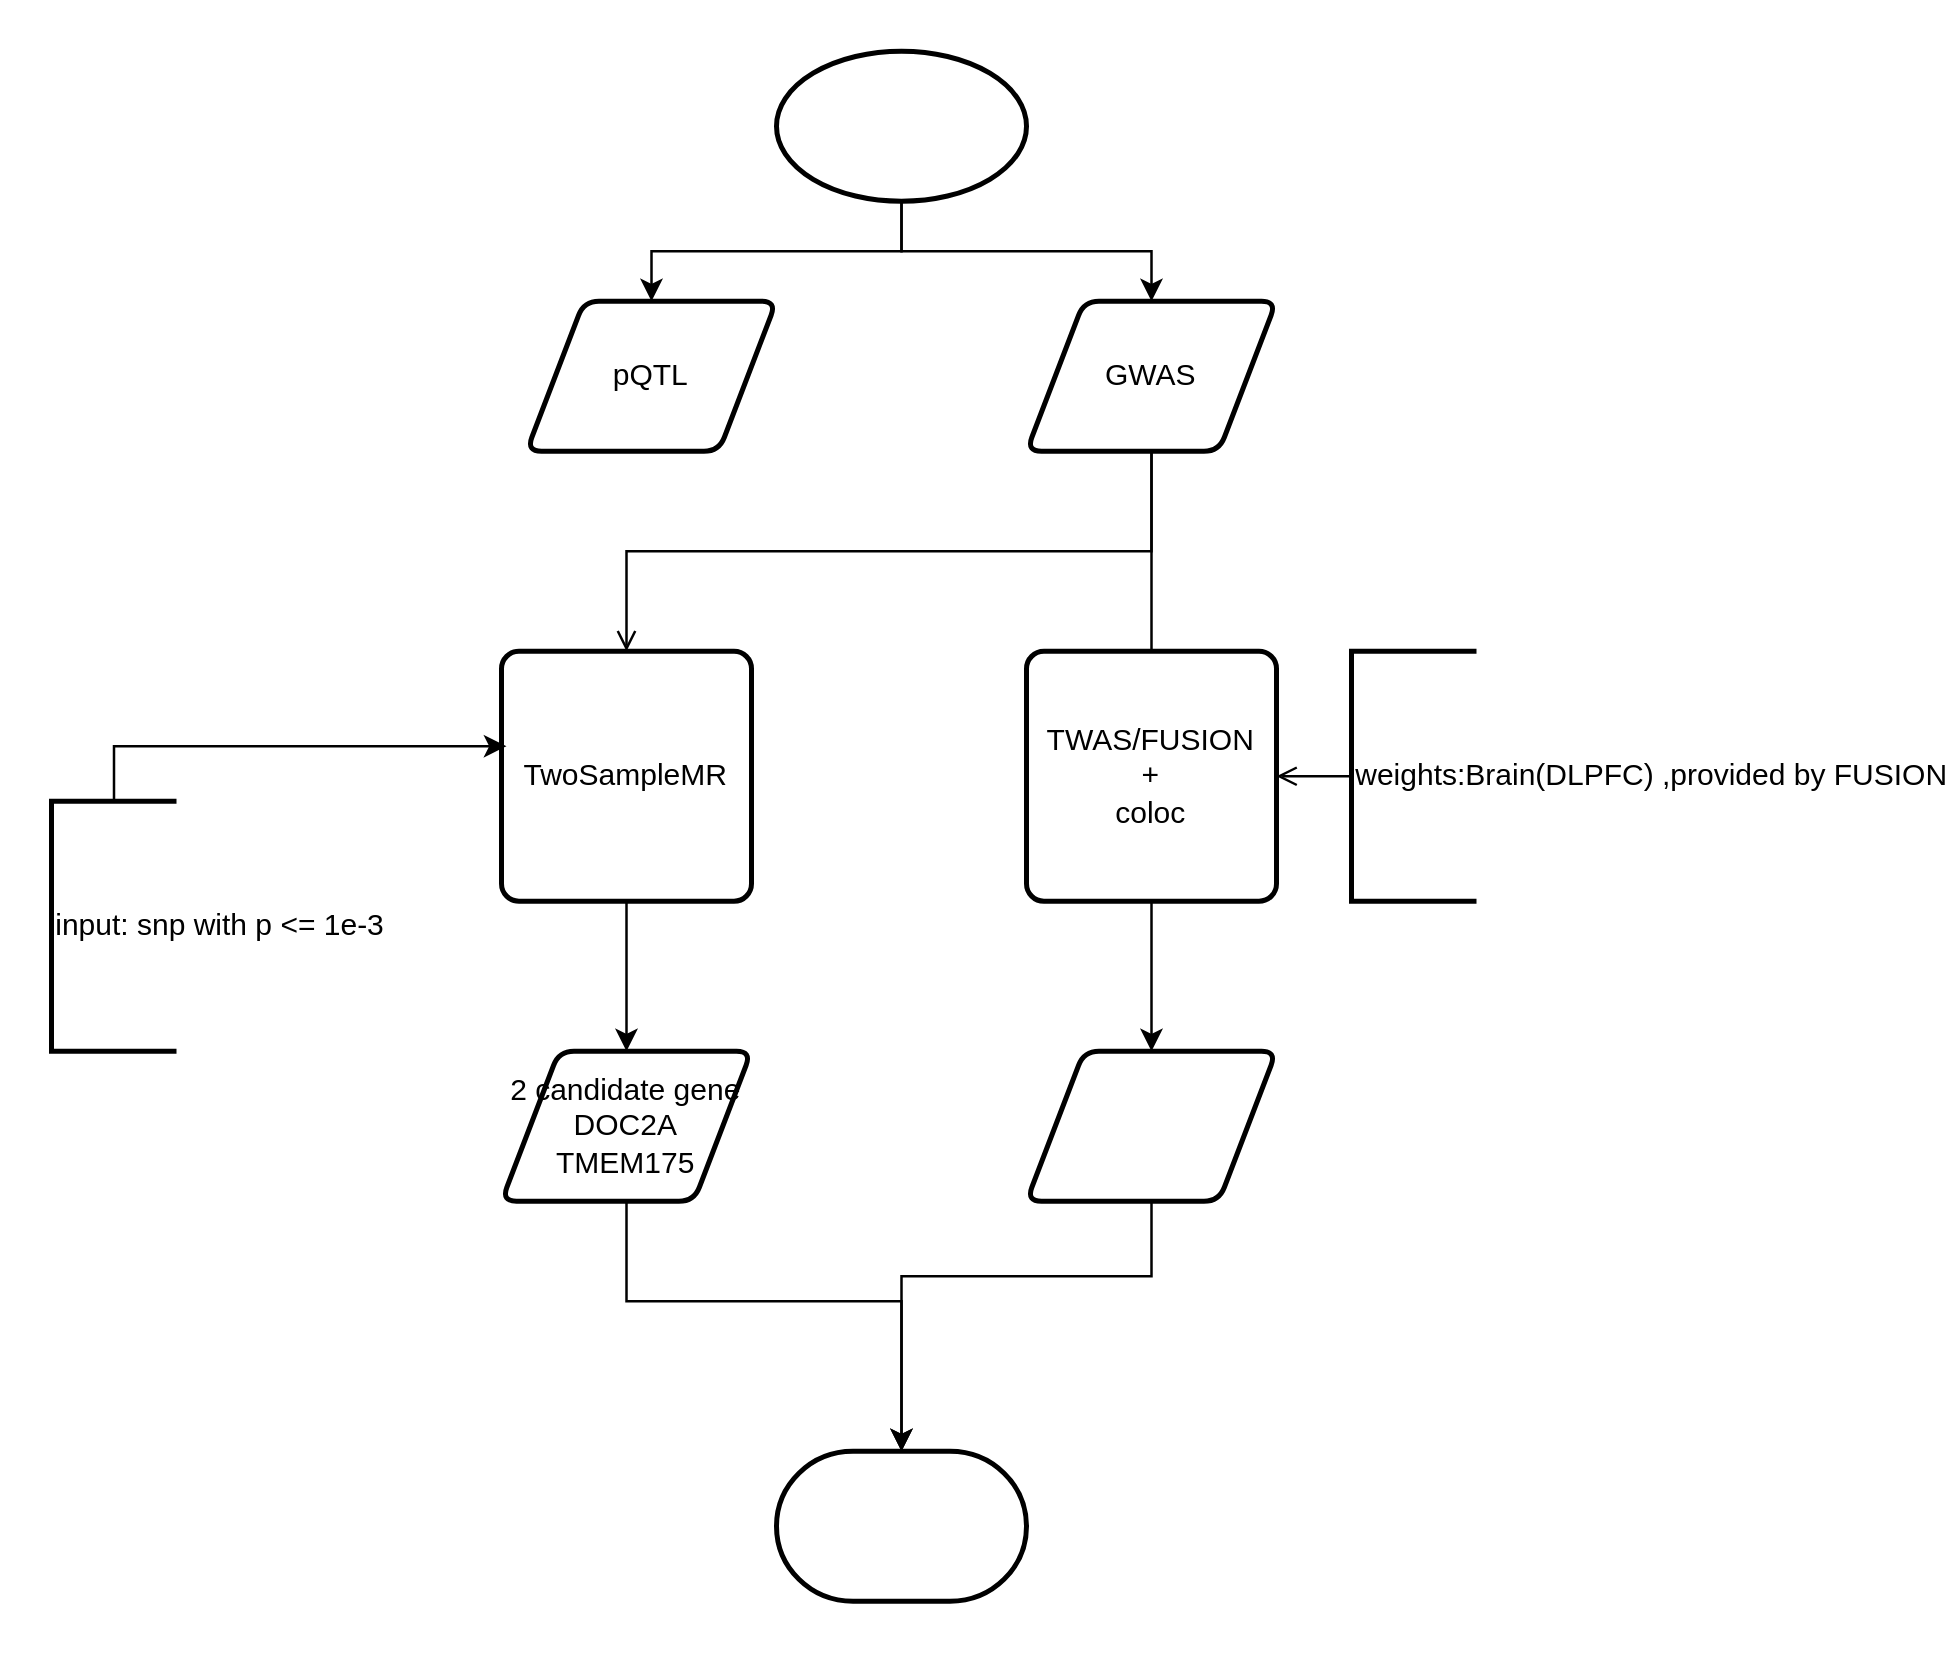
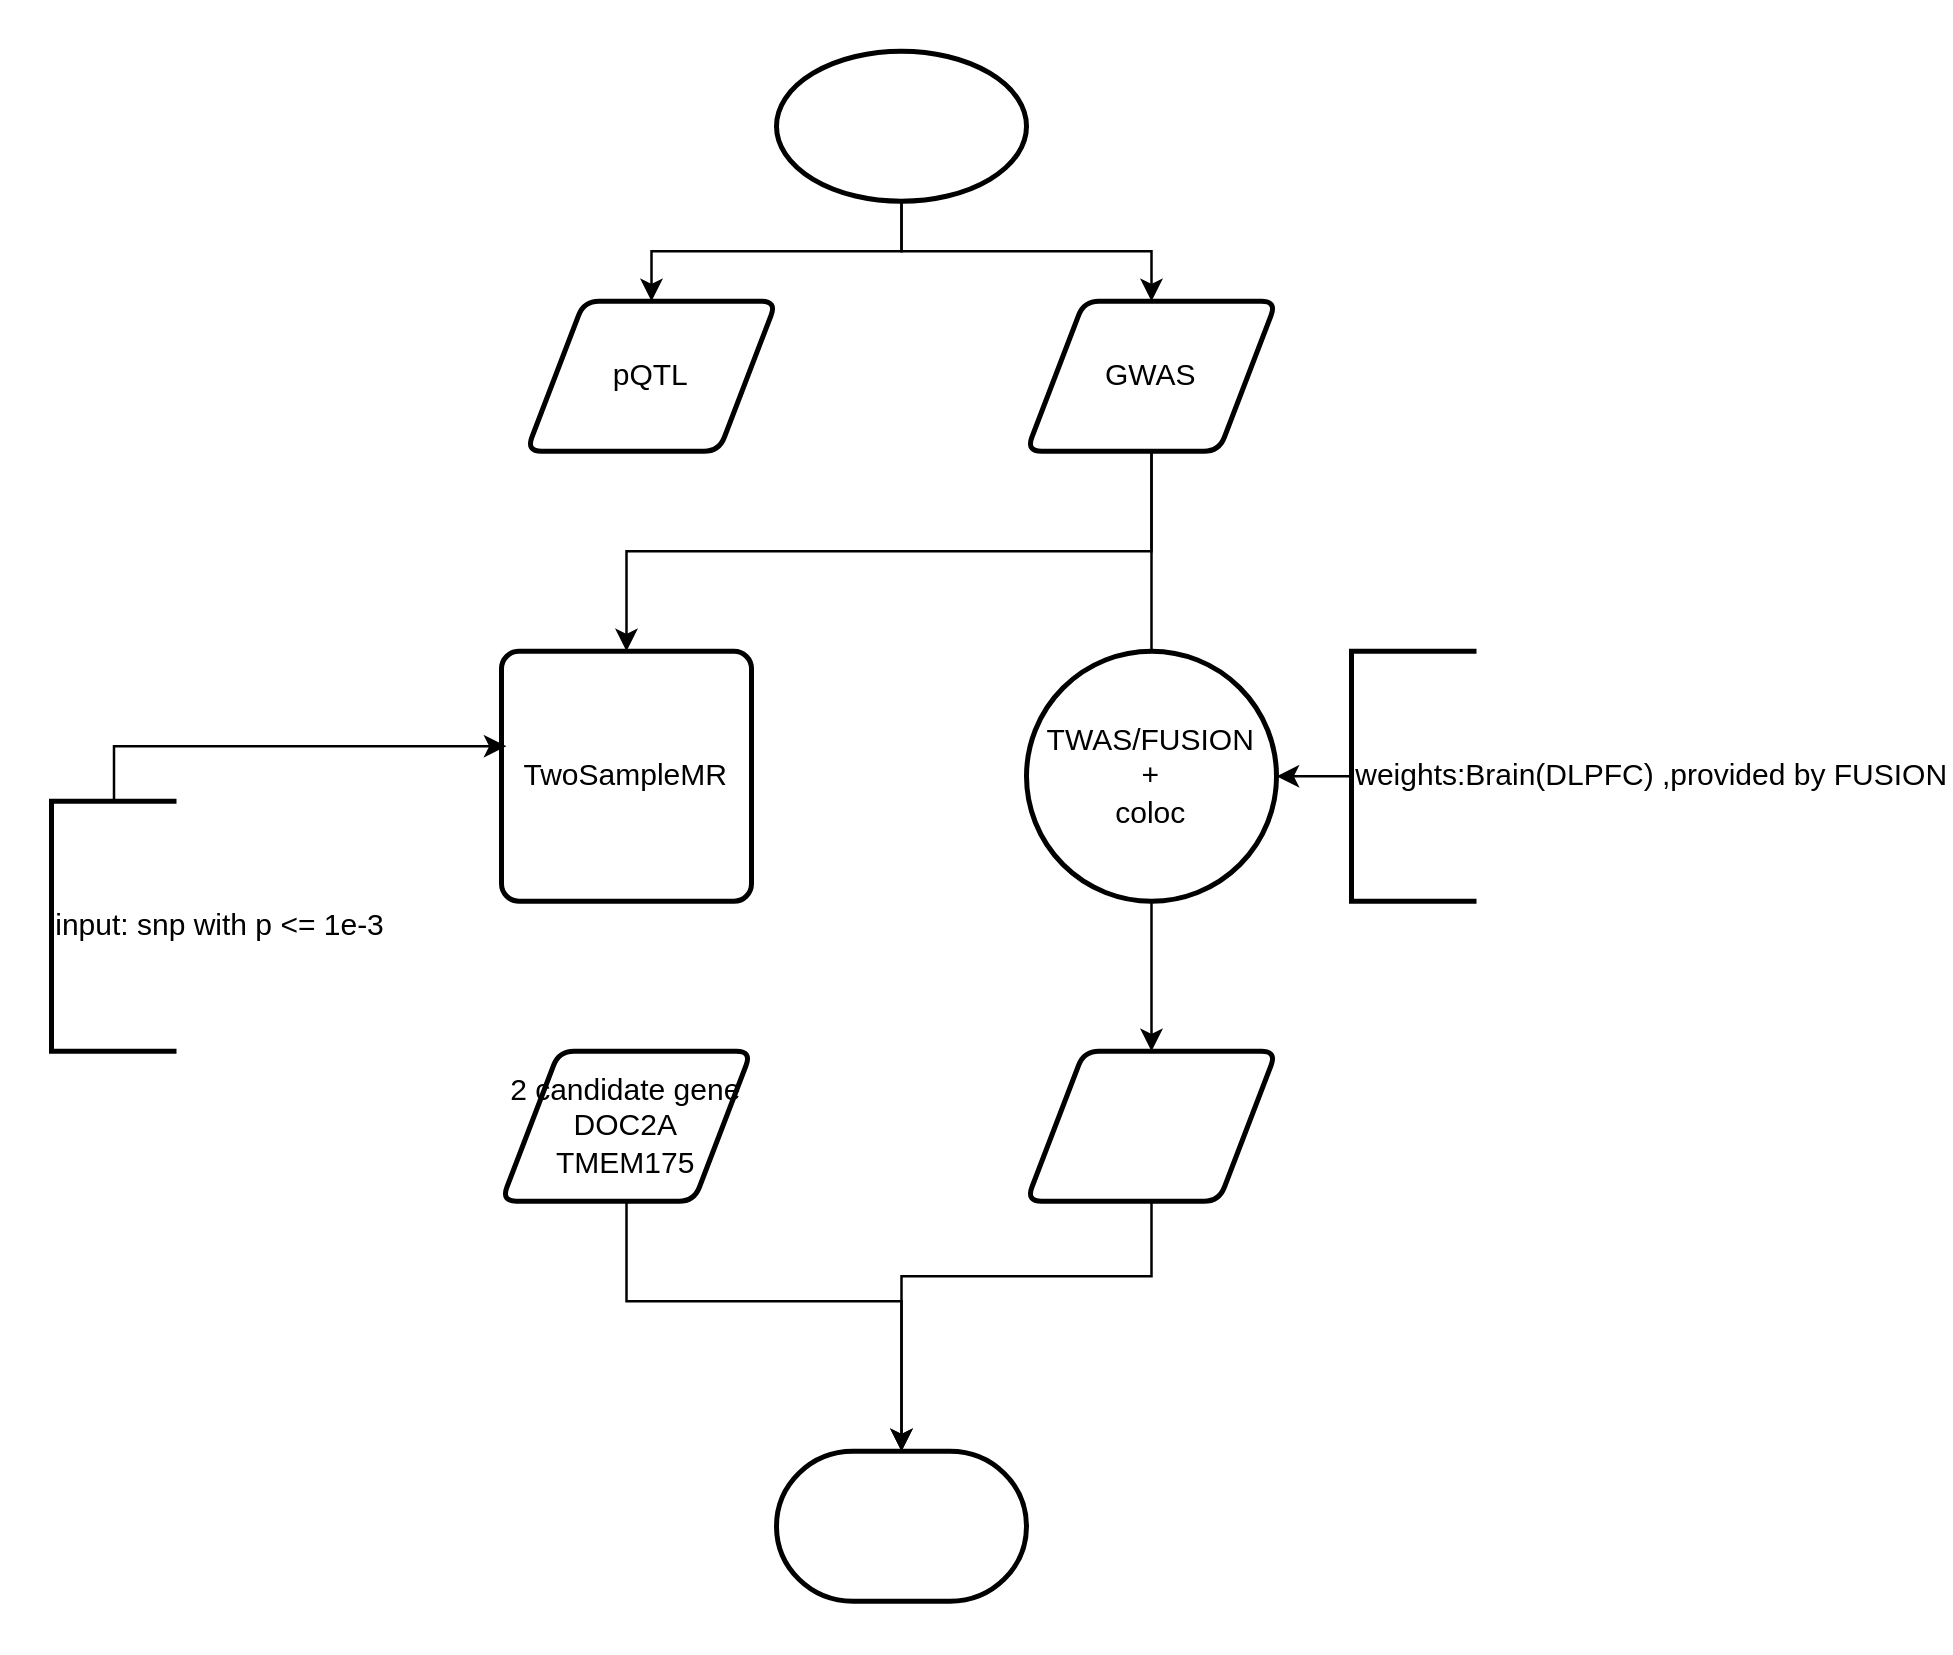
(626, 637) -> (626, 633)
(1151, 776) -> (1151, 776)
(1290, 776) -> (1294, 776)
(626, 968) -> none
